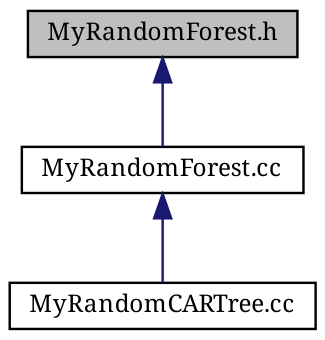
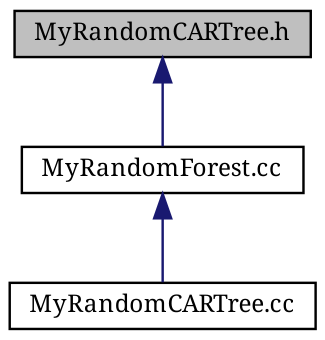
(163, 34) -> (163, 34)
